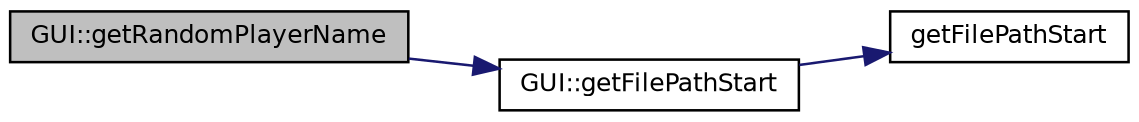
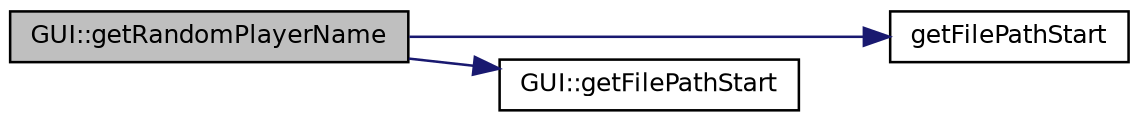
(832, 61) -> (636, 37)
